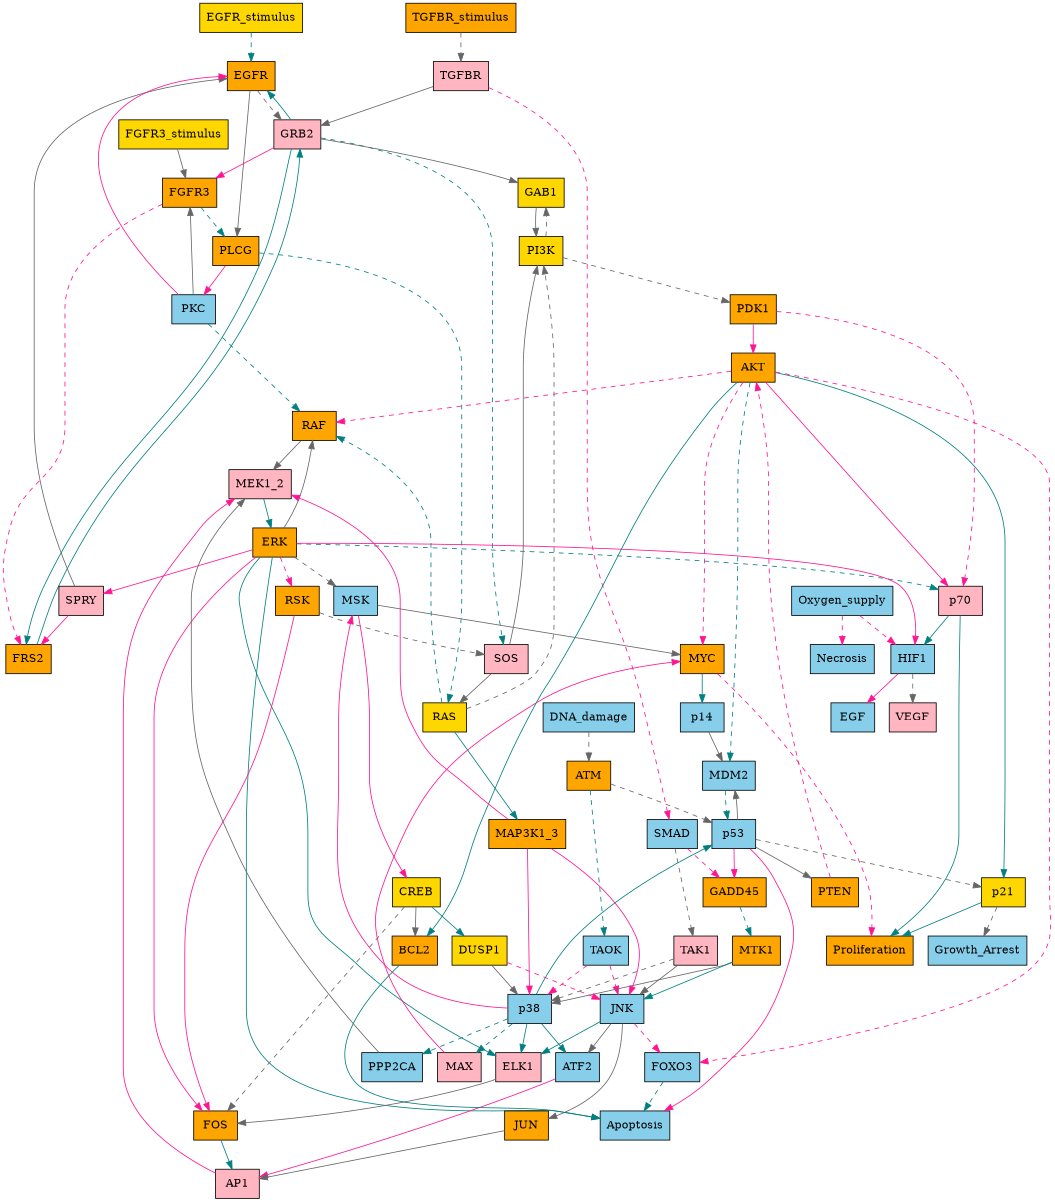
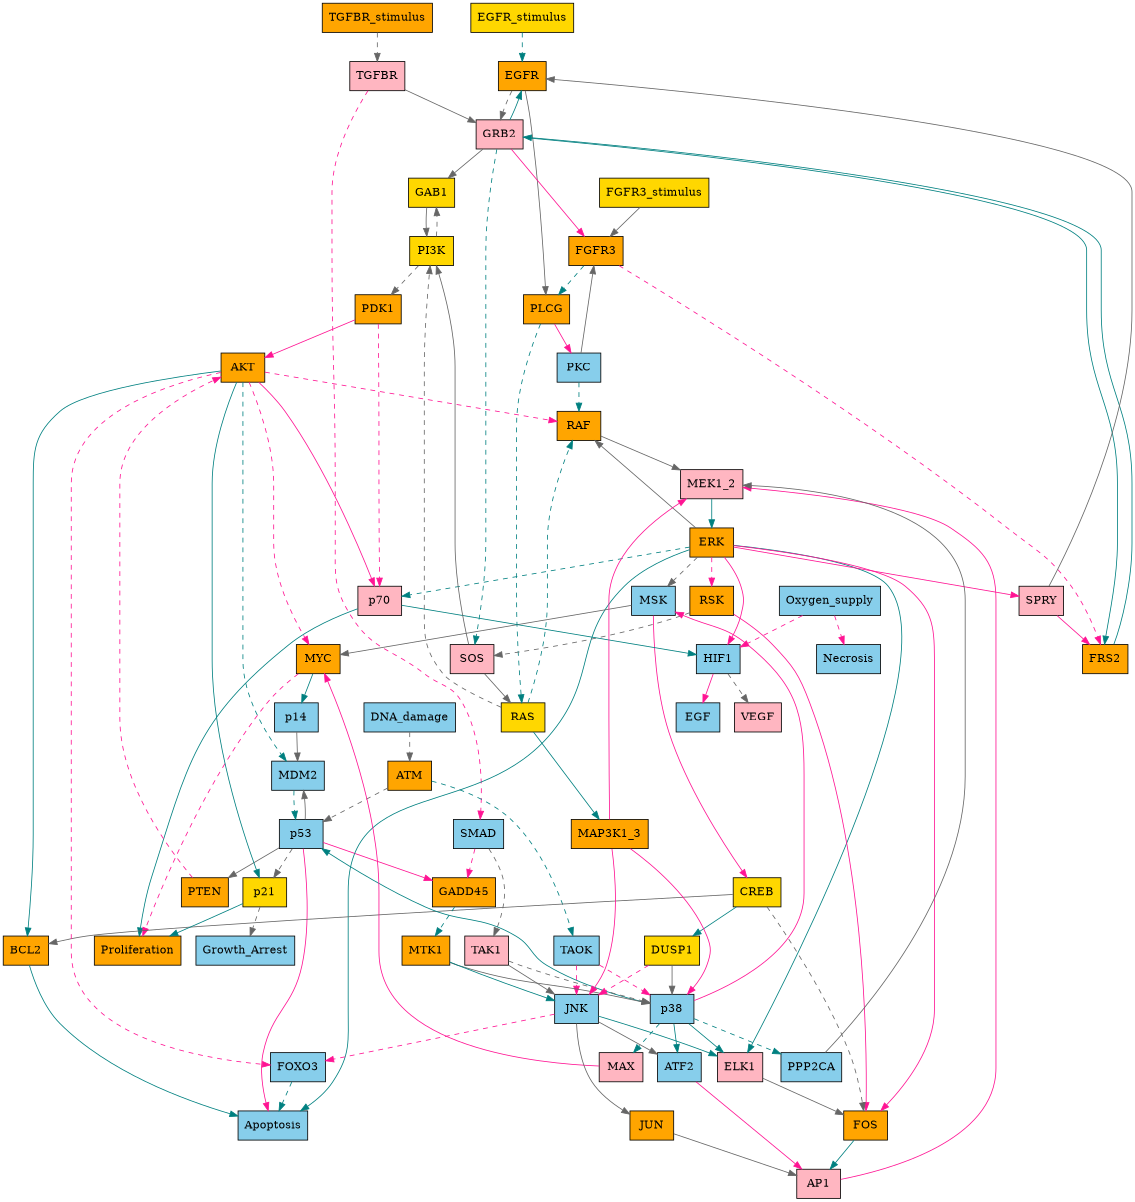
(99, 159) -> none
